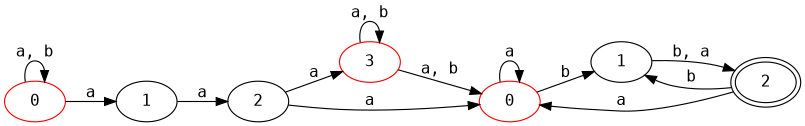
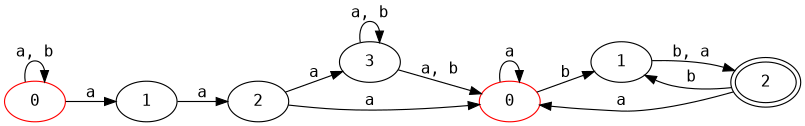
(370, 62) -> (370, 62)
